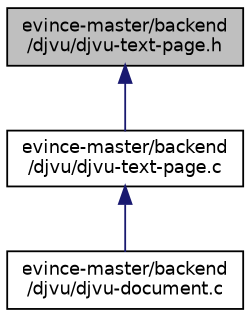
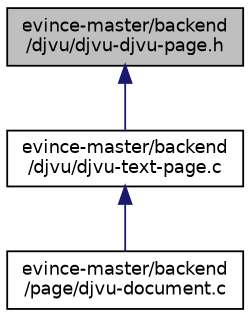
(125, 37) -> (125, 37)
(125, 280) -> (125, 280)
